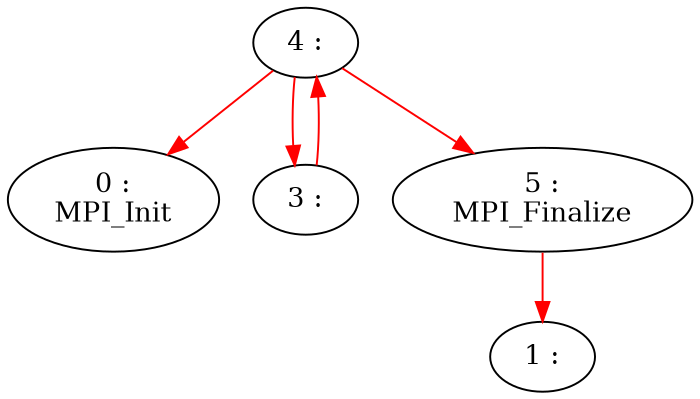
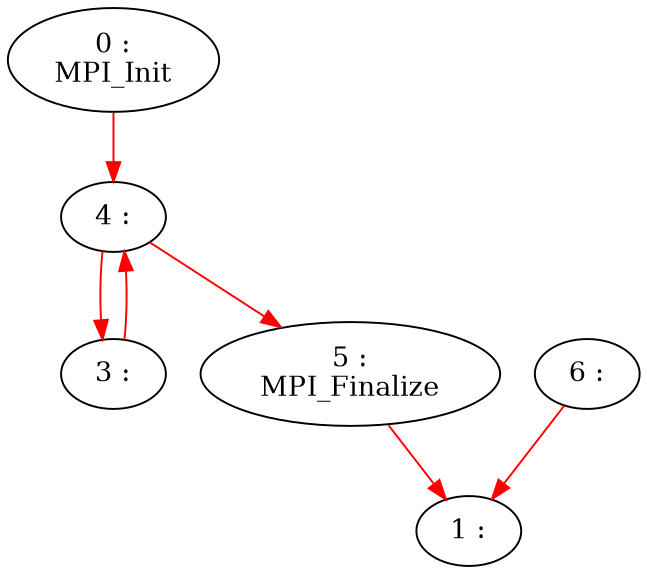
(228, 106) -> (113, 137)
none -> (587, 374)
